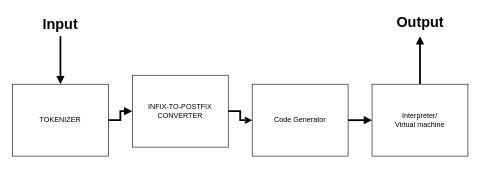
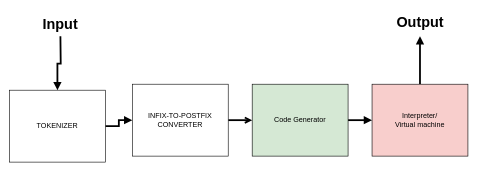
(180, 111) -> (180, 120)
(60, 120) -> (57, 126)
(300, 120) -> (300, 120)
(420, 120) -> (420, 120)
